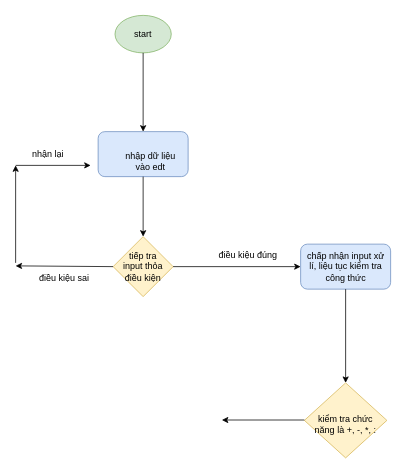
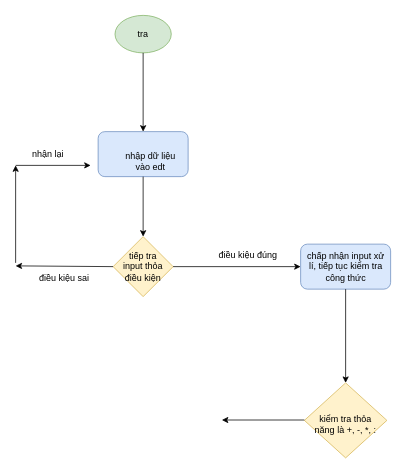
(143, 34) -> (143, 34)
(346, 267) -> (346, 267)
(345, 424) -> (345, 424)
